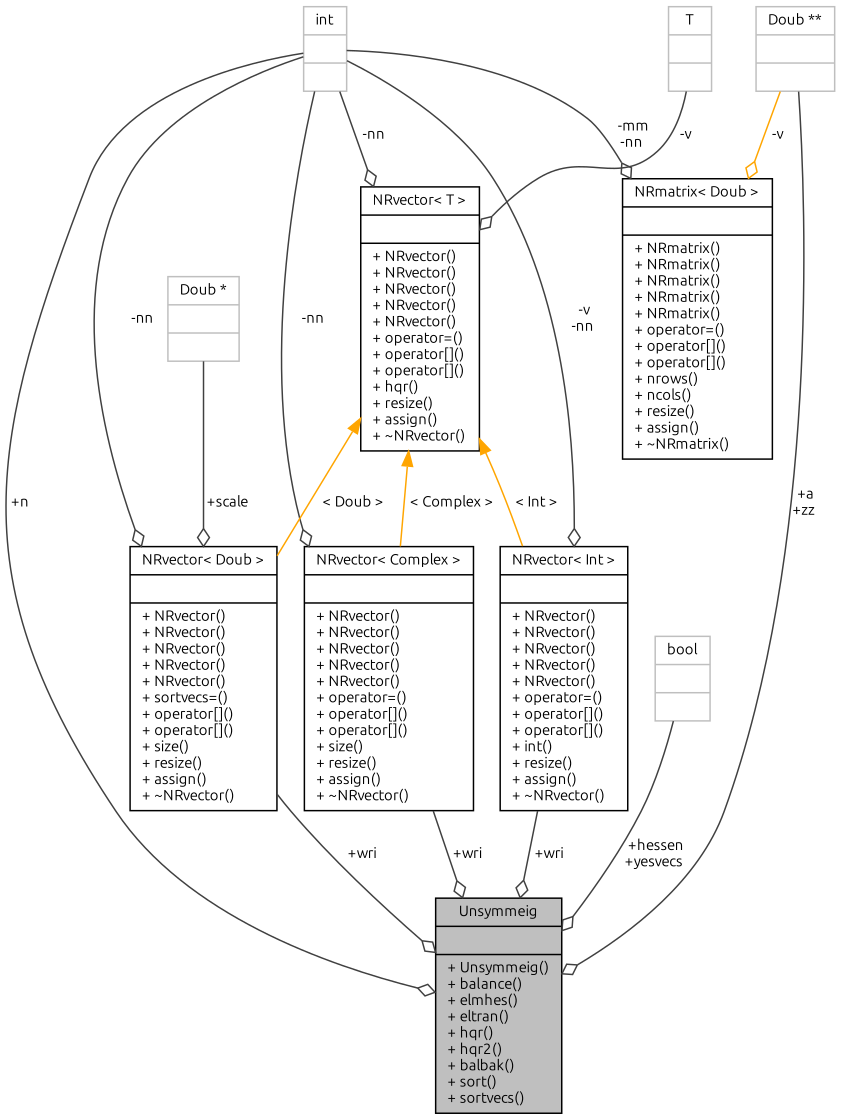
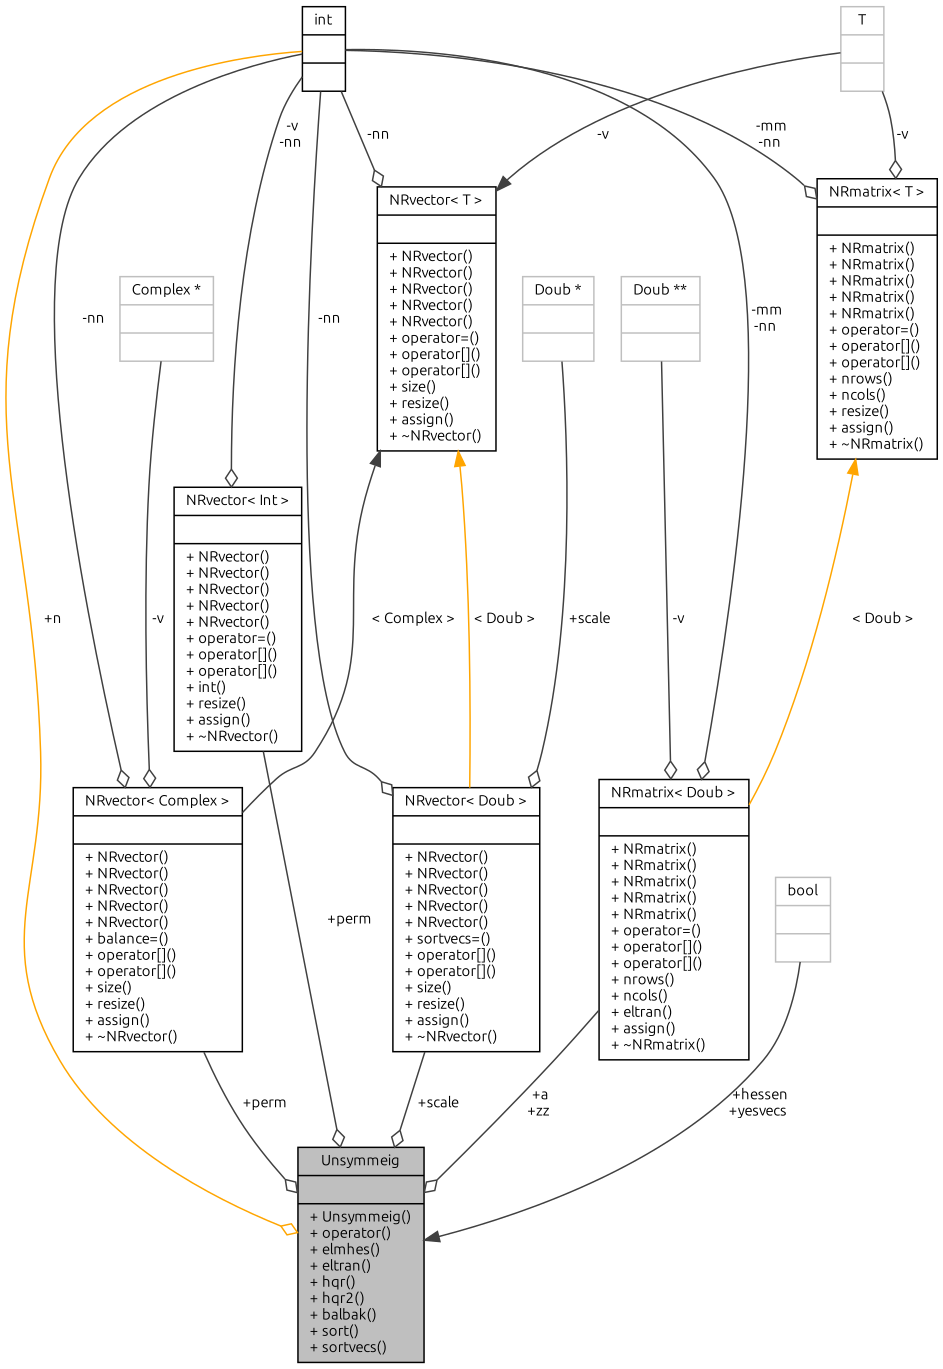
(325, 49) -> (324, 49)
(768, 126) -> (666, 561)
(603, 168) -> (665, 94)
none -> (167, 319)
none -> (877, 319)
(396, 387) -> (413, 387)
(665, 412) -> (642, 1012)
(505, 499) -> none
(404, 506) -> (351, 659)
(10, 550) -> (29, 612)
(783, 563) -> (520, 1097)
(361, 698) -> (127, 939)
(634, 824) -> (660, 1145)
(361, 854) -> (437, 1104)
(466, 854) -> (264, 1104)
(548, 854) -> (348, 920)
(485, 984) -> (351, 1233)
